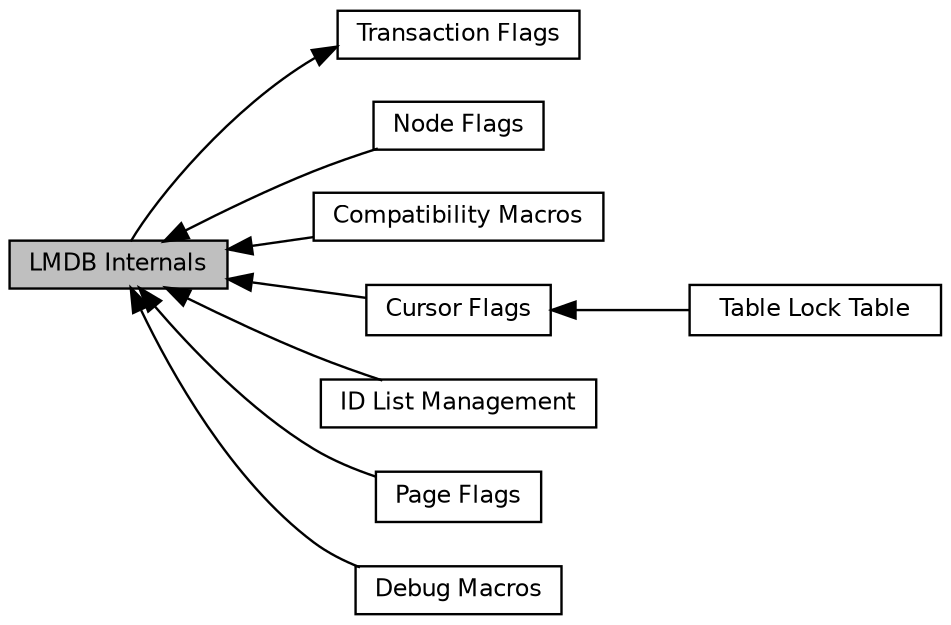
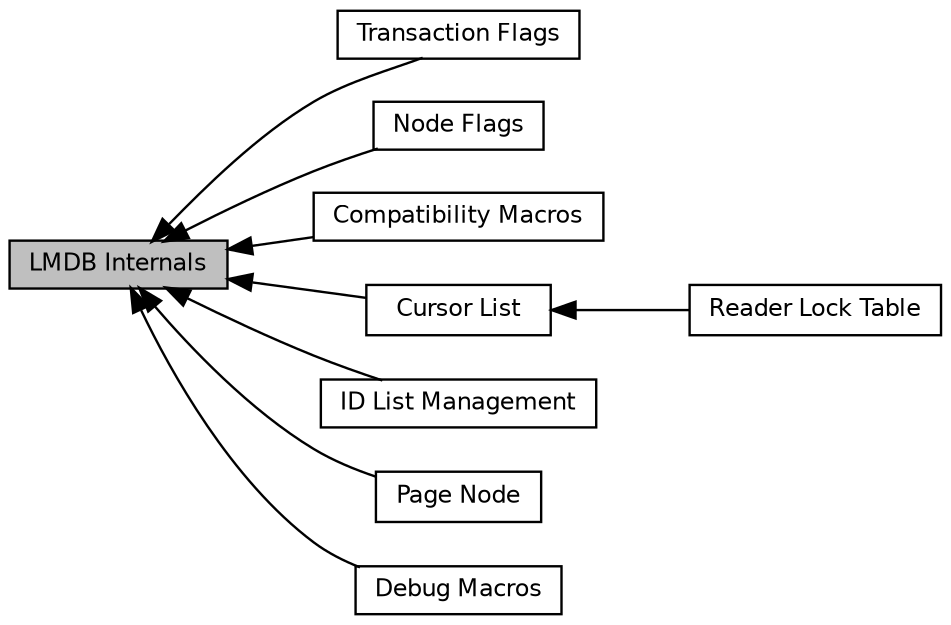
(213, 140) -> (284, 122)
(459, 310) -> (459, 310)
(815, 310) -> (815, 310)
(459, 497) -> (459, 497)
